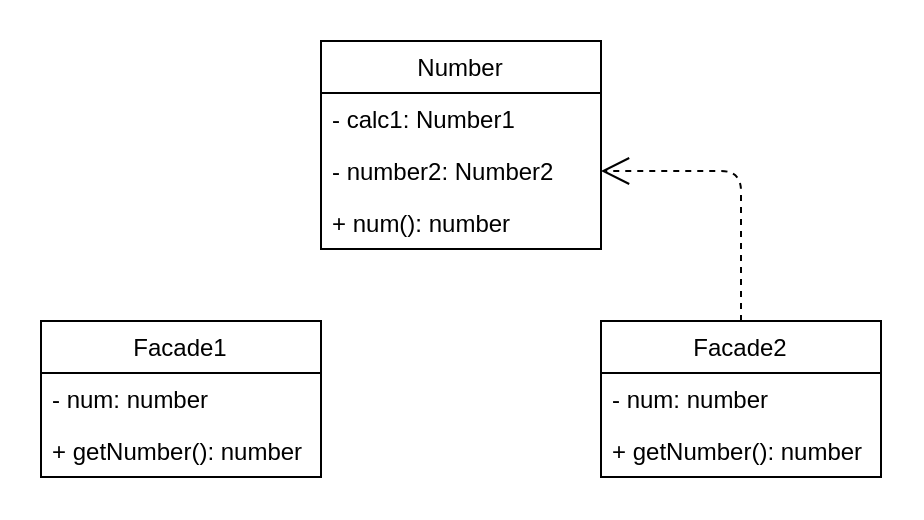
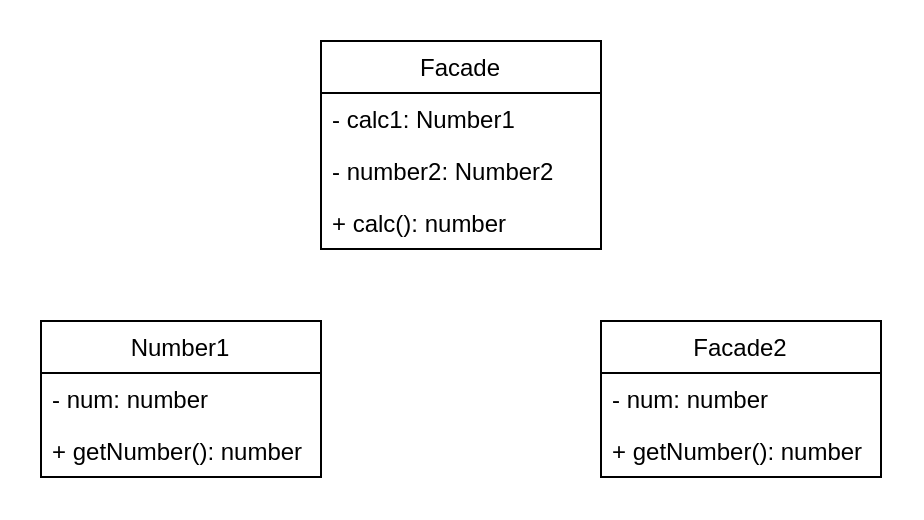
(460, 68) -> (460, 68)
(740, 183) -> none
(423, 224) -> (427, 224)
(180, 348) -> (180, 348)
